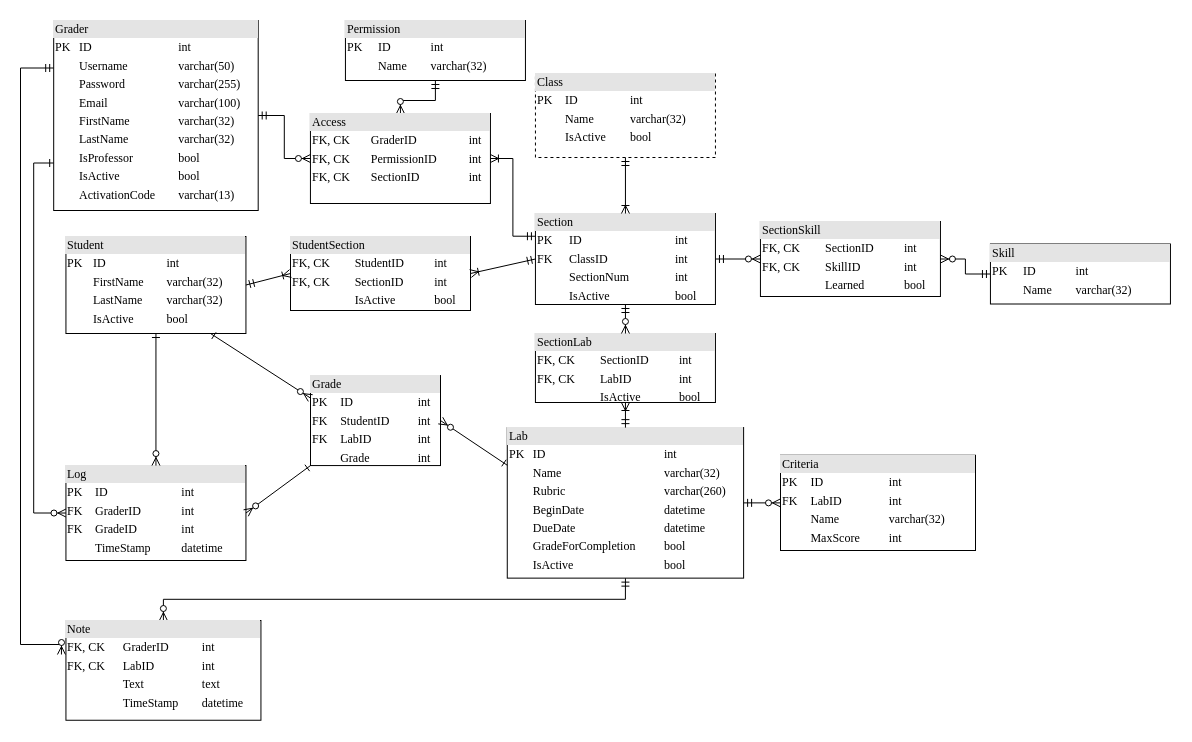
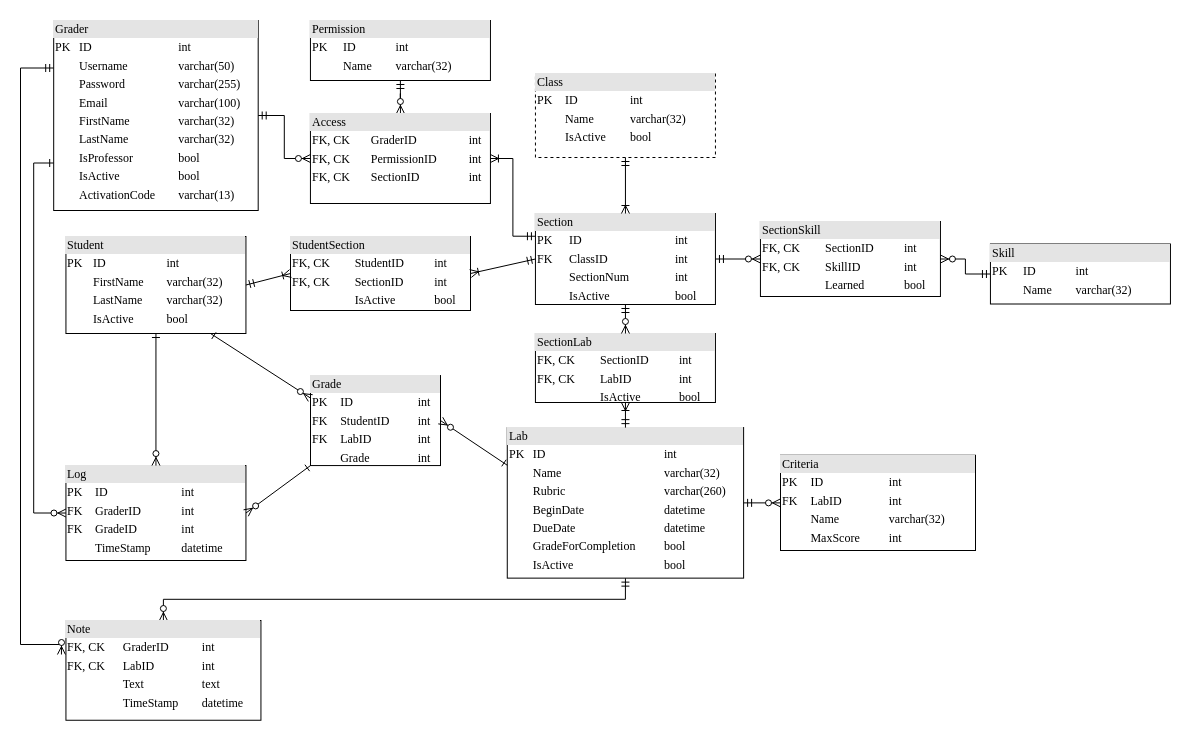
(435, 51) -> (400, 51)
